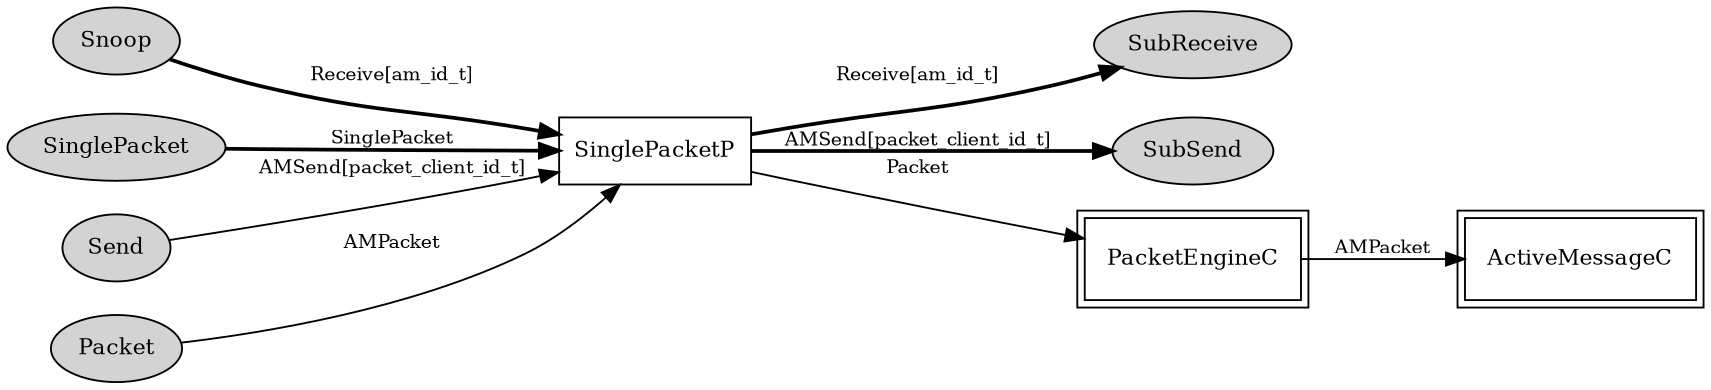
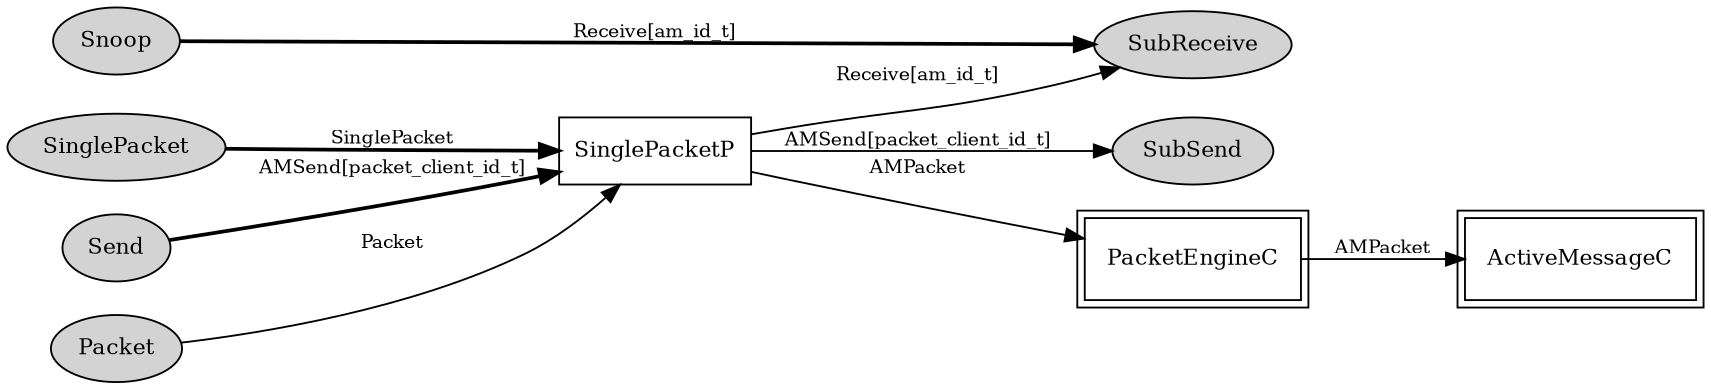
(353, 105) -> (627, 43)
(927, 108) -> (927, 108)
(922, 151) -> (922, 151)
(918, 169) -> (918, 169)
(355, 210) -> (355, 210)
(392, 243) -> (392, 243)
